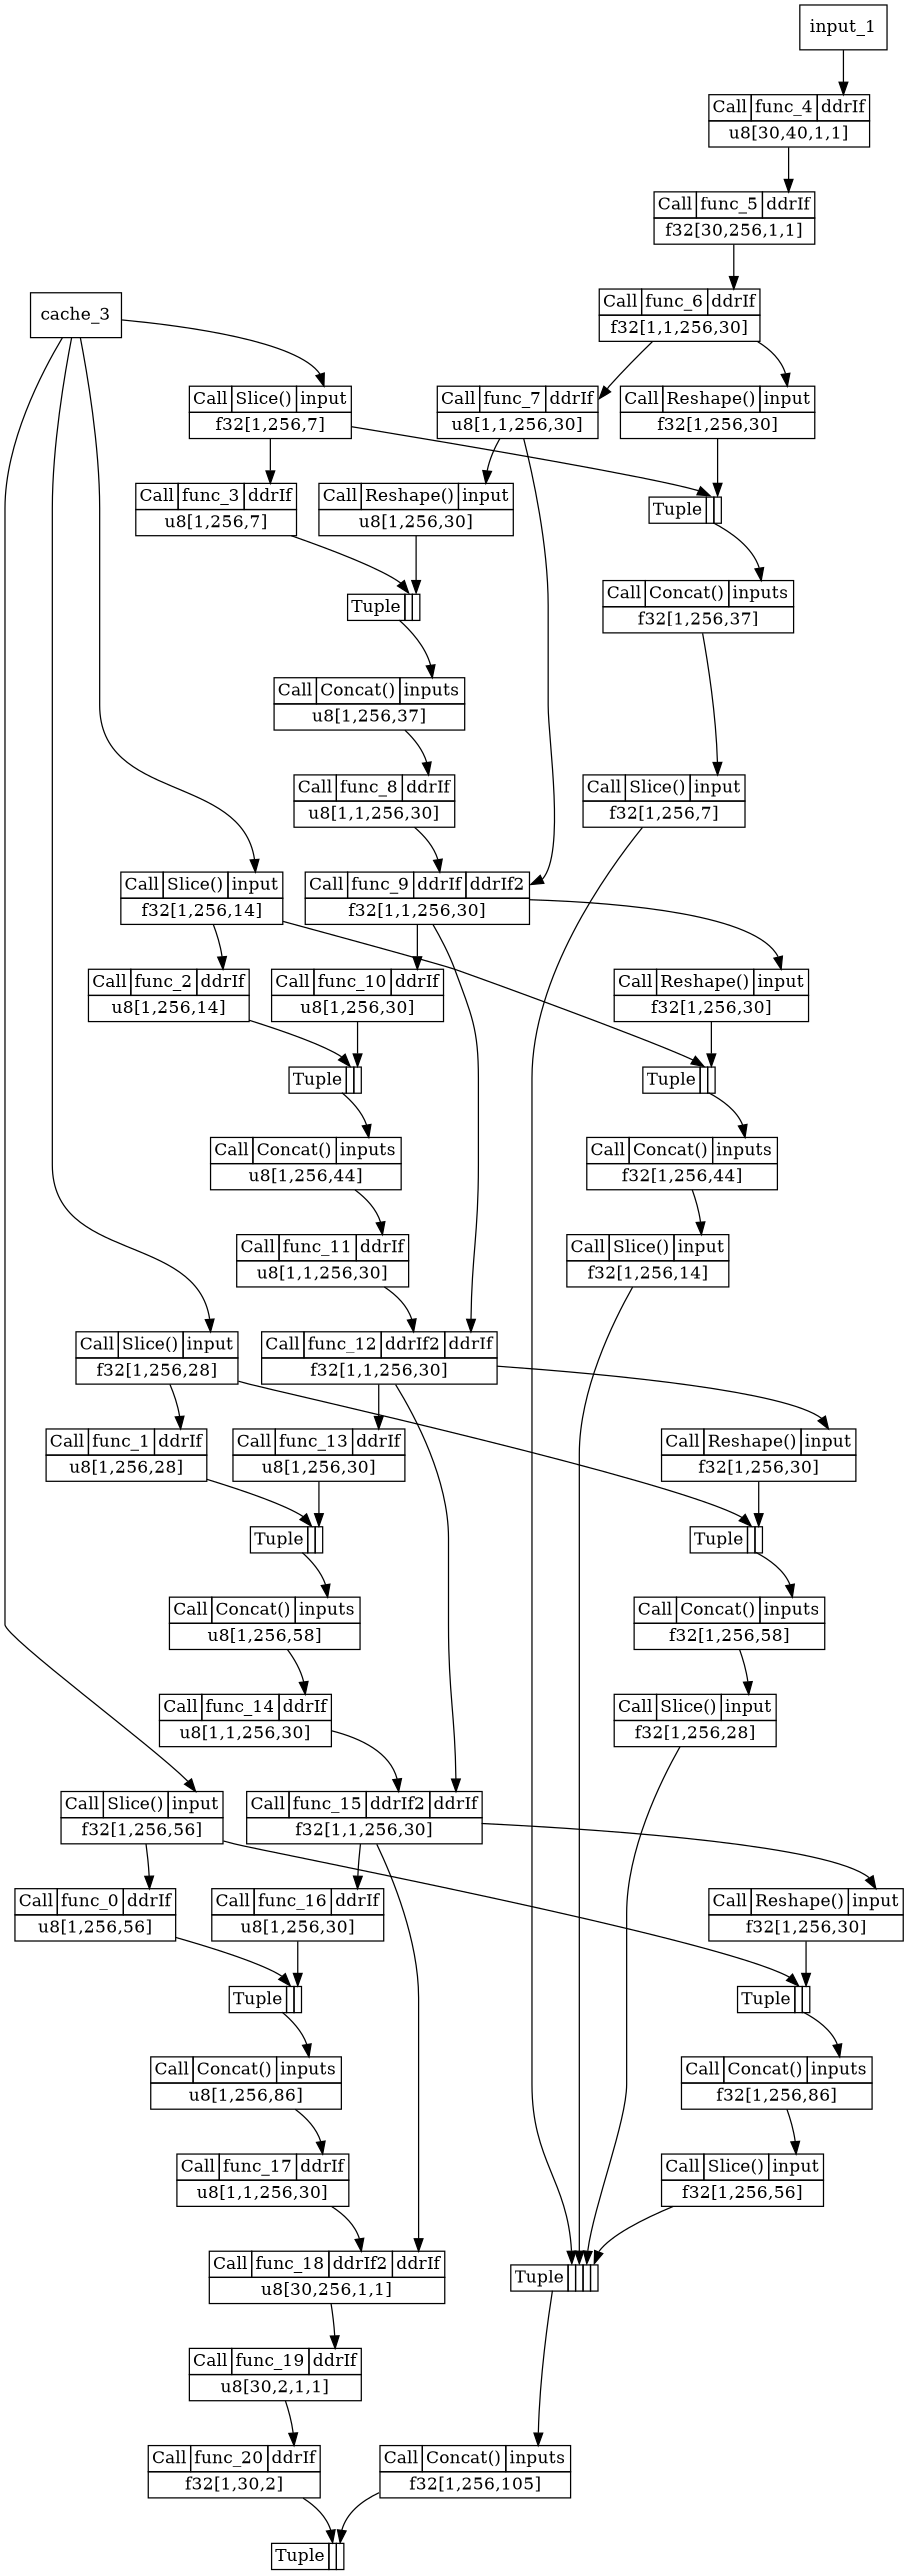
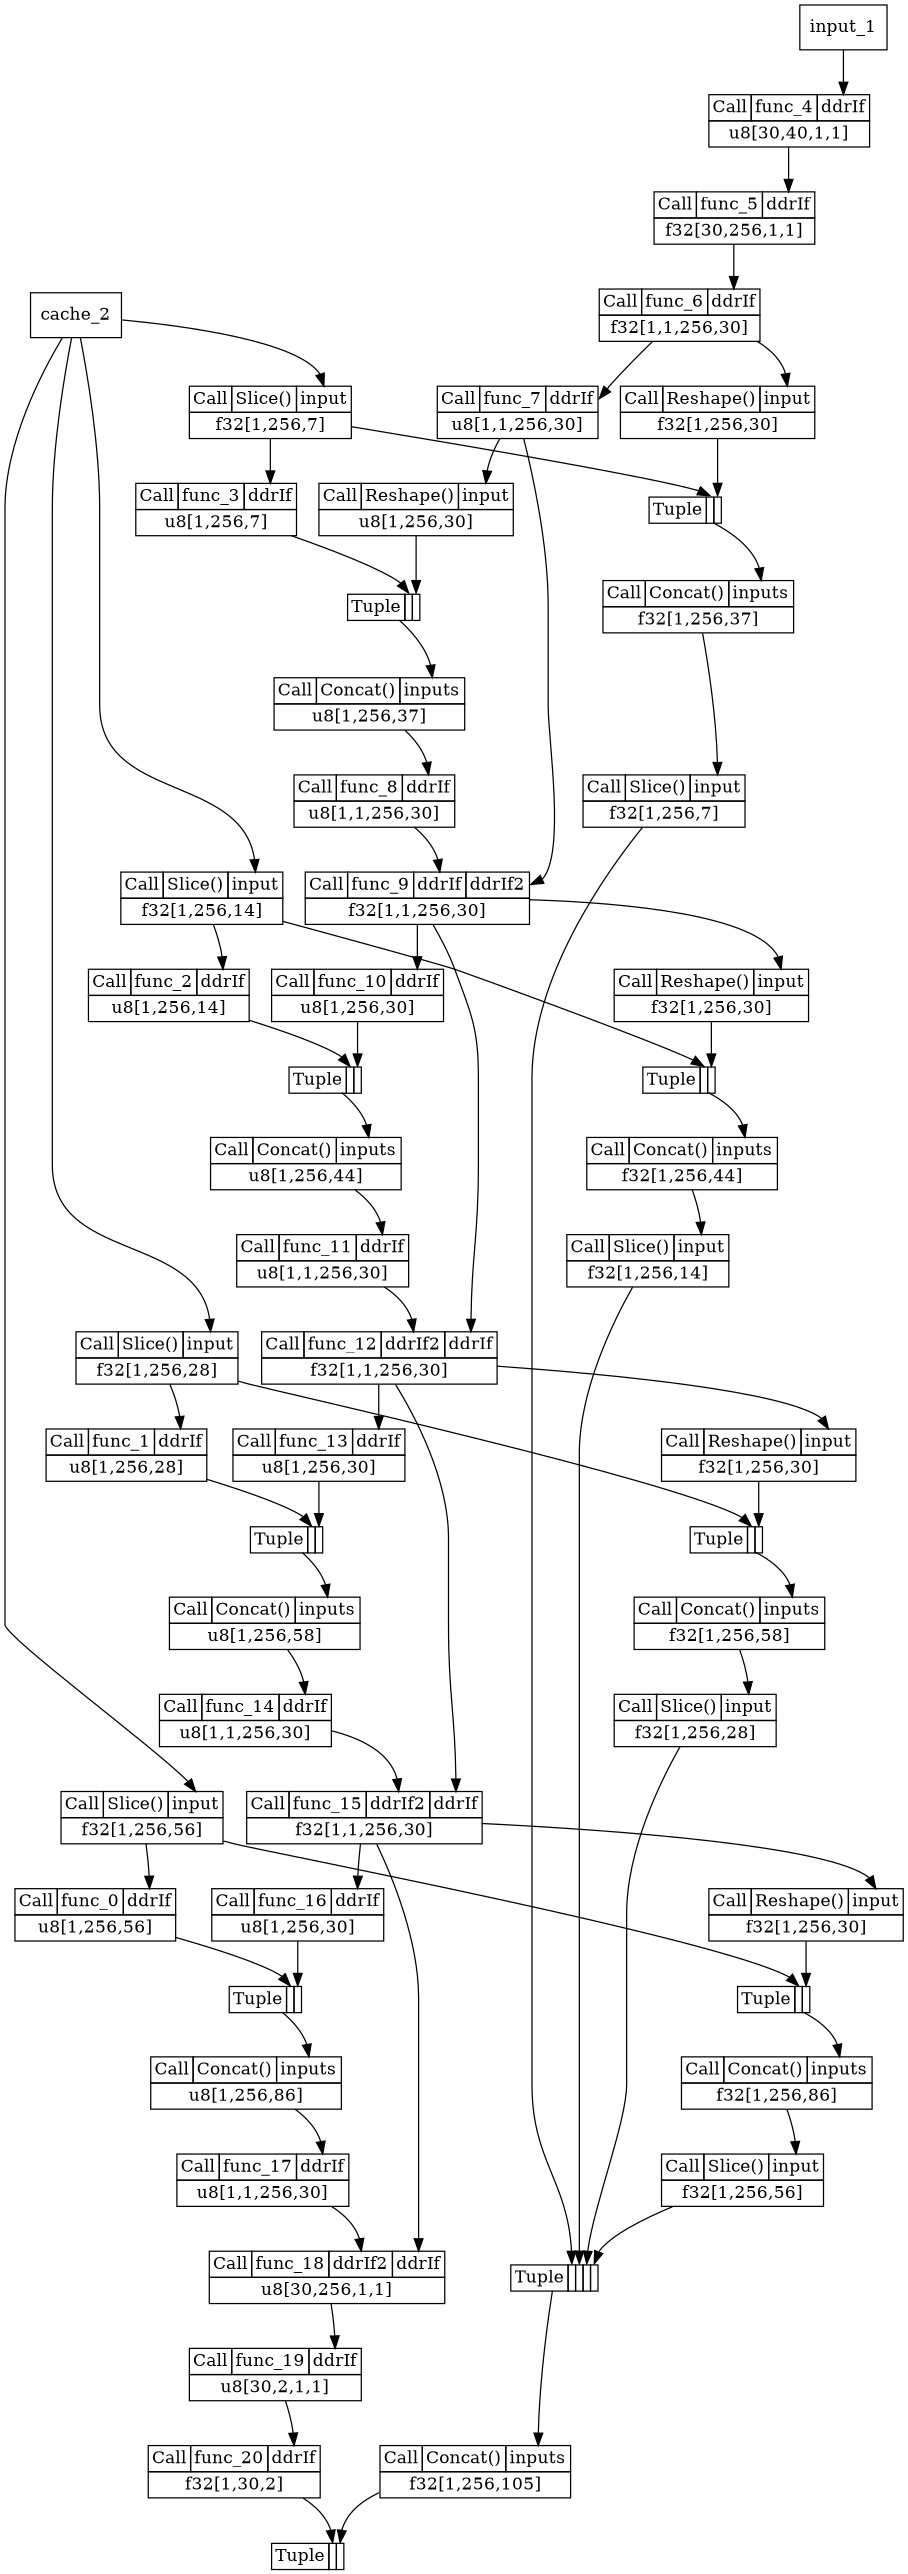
(76, 315) -> (76, 315)
